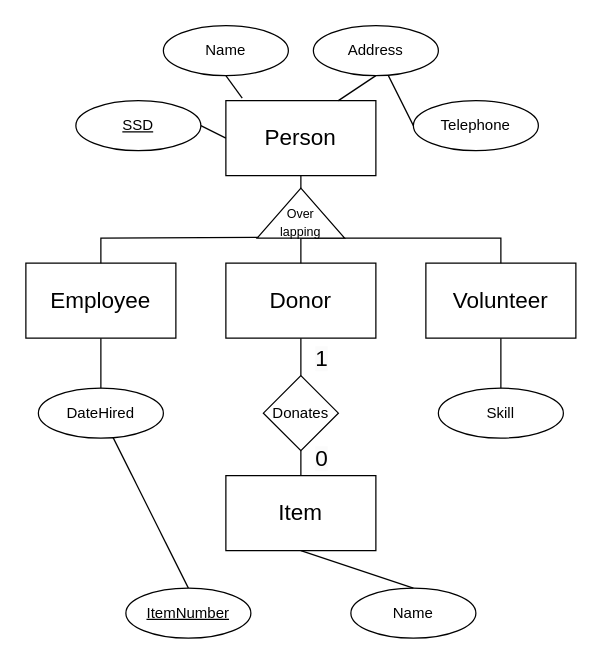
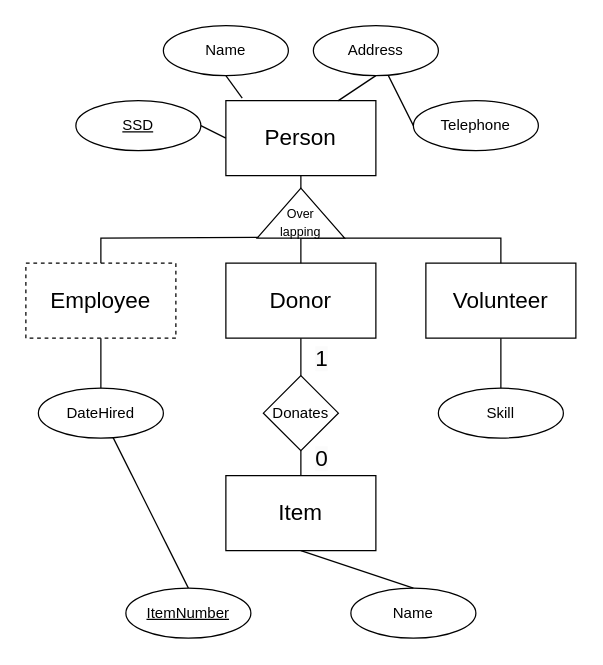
(101, 301) -> (101, 301)
